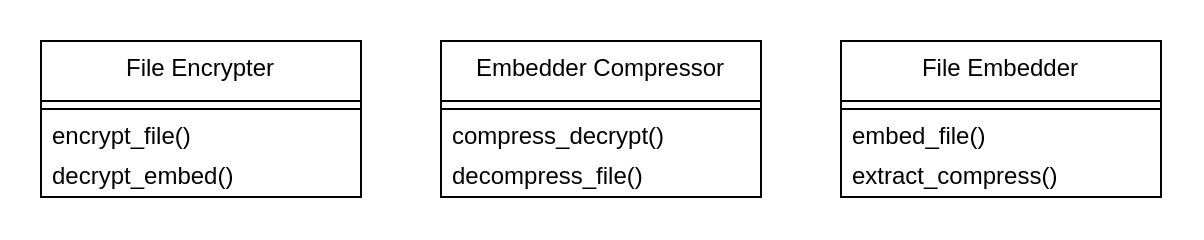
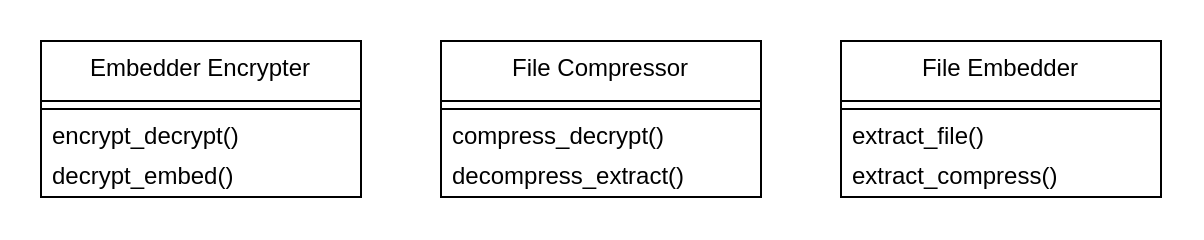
(201, 69) -> (201, 69)
(601, 69) -> (601, 69)
(141, 137) -> (167, 137)
(927, 137) -> (941, 137)
(561, 177) -> (587, 177)
